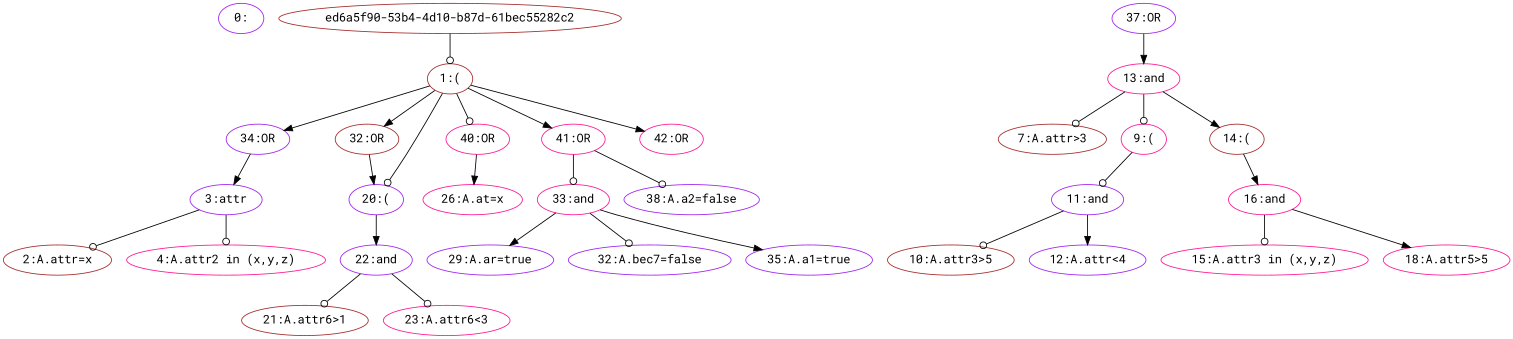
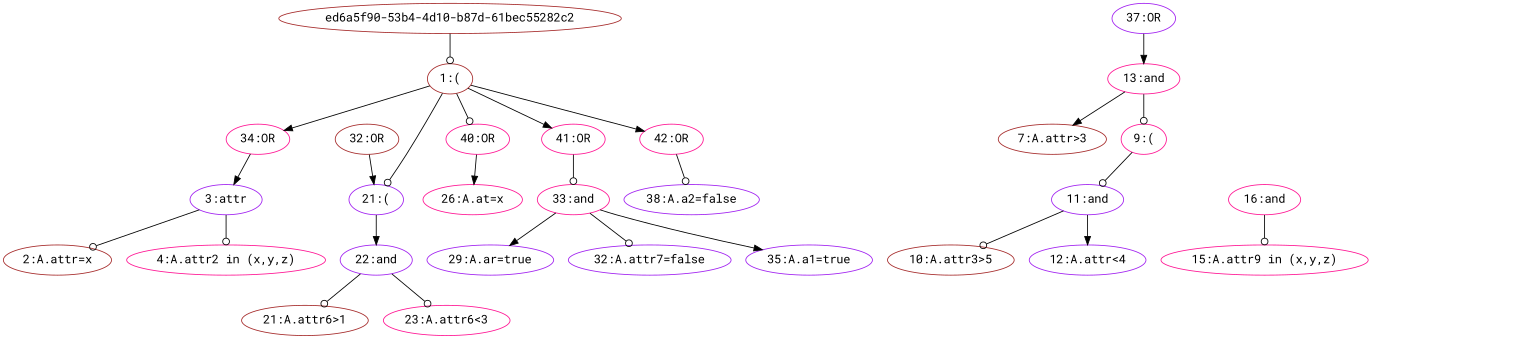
(241, 18) -> none
(413, 106) -> none
(1102, 107) -> (1102, 107)
(258, 139) -> (258, 139)
(1237, 139) -> none
(627, 167) -> (680, 166)
(376, 200) -> (376, 200)
(650, 260) -> (650, 260)
(1265, 260) -> (1265, 260)
(1447, 260) -> none
